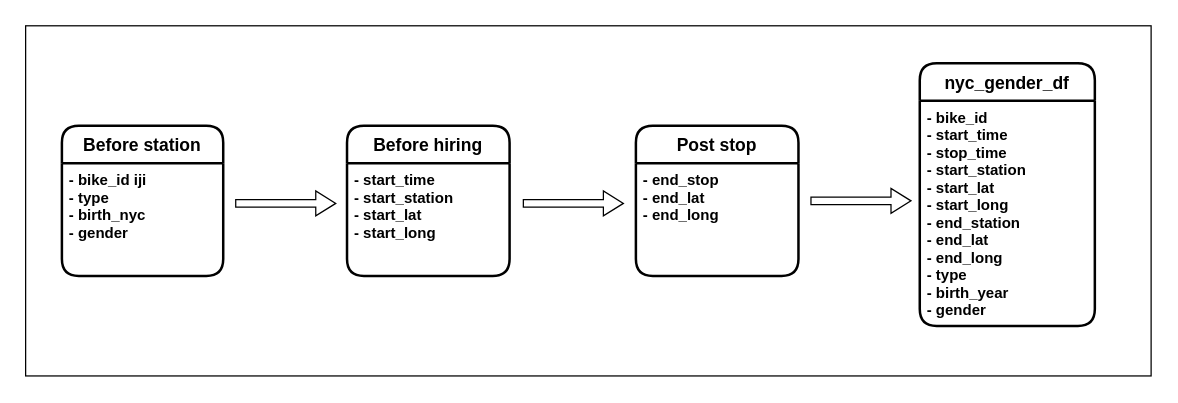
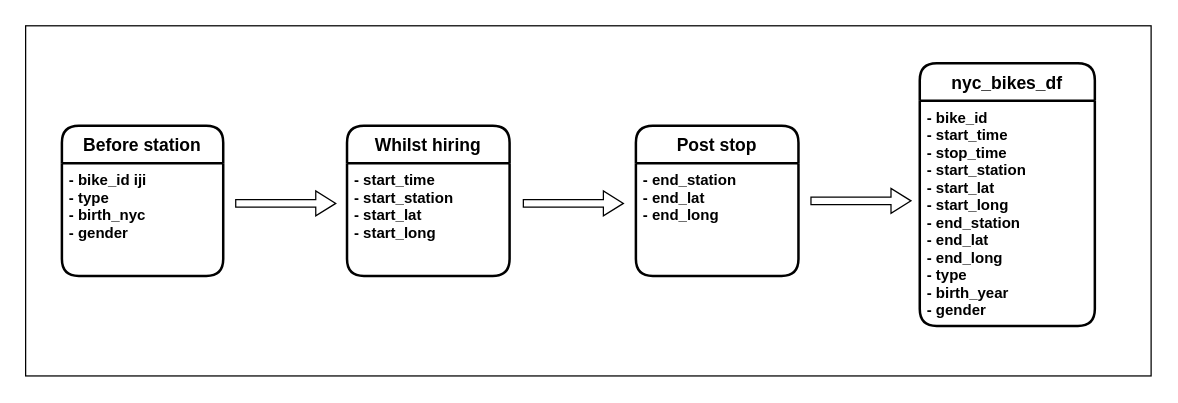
(1006, 83) -> (1006, 83)
(428, 145) -> (428, 145)
(683, 180) -> (693, 180)
